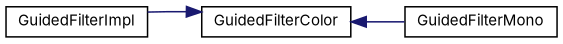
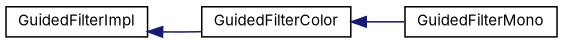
(167, 12) -> (182, 32)
